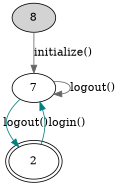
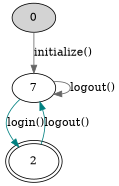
(34, 18) -> (34, 18)
(26, 123) -> (26, 123)
(67, 123) -> (67, 123)
